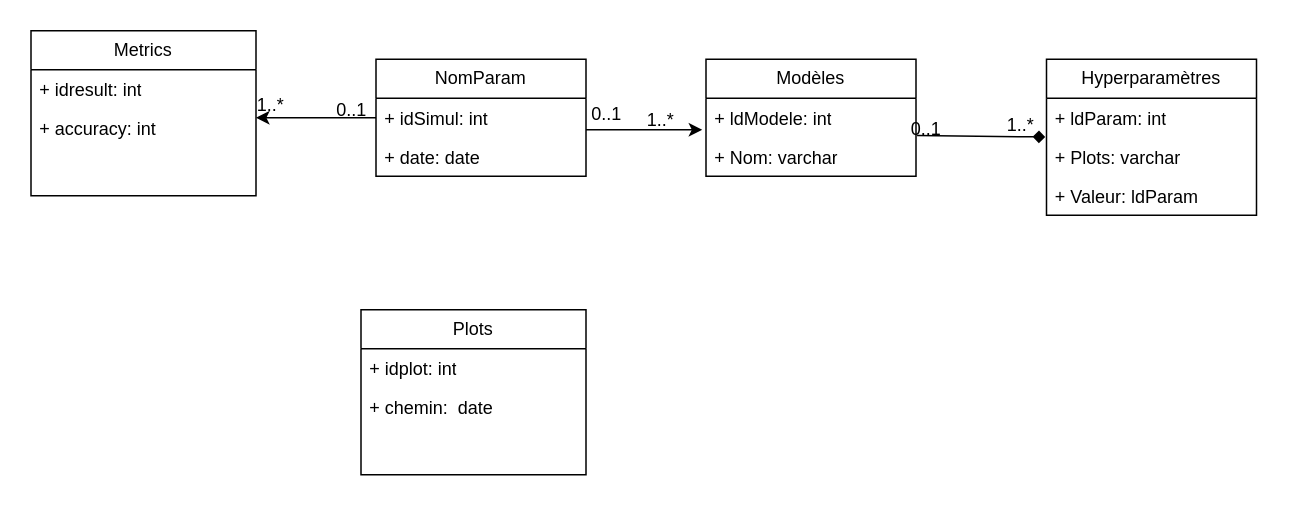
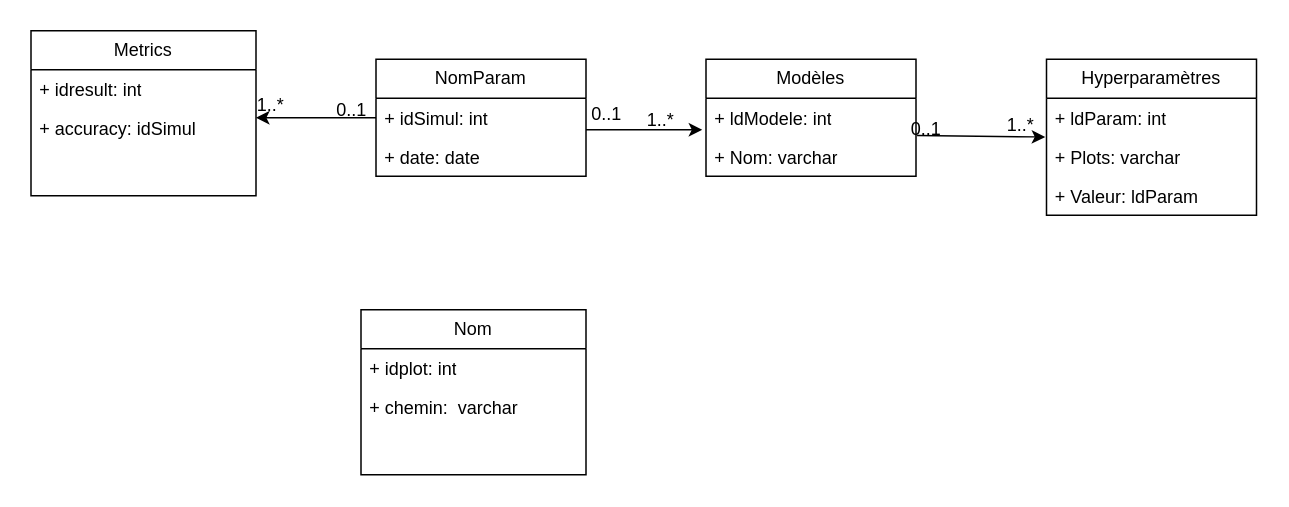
(106, 130) -> (121, 130)
(1032, 137) -> (1033, 137)
(473, 329) -> (473, 329)
(436, 409) -> (451, 409)
